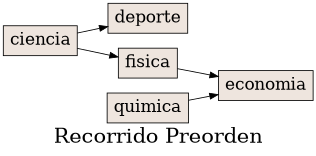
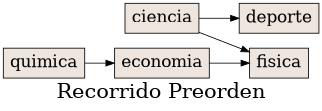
(194, 72) -> (225, 63)
